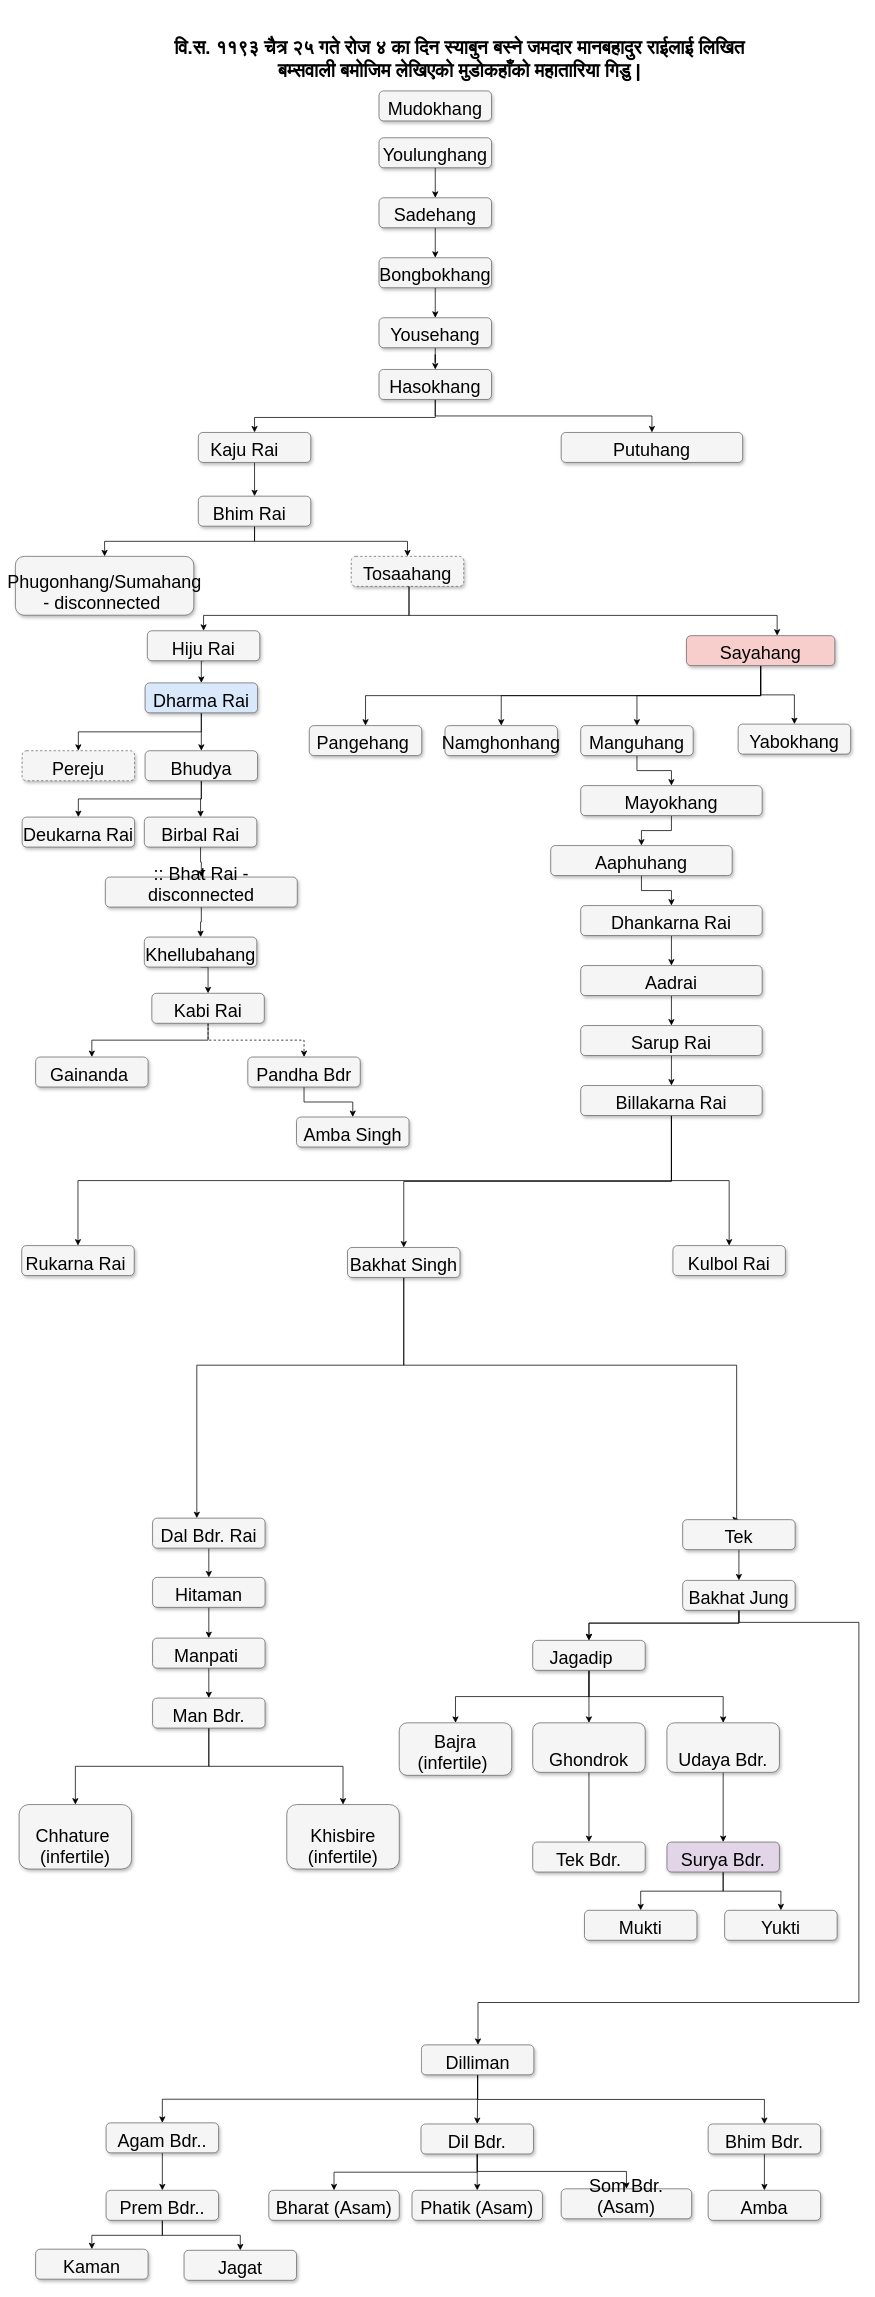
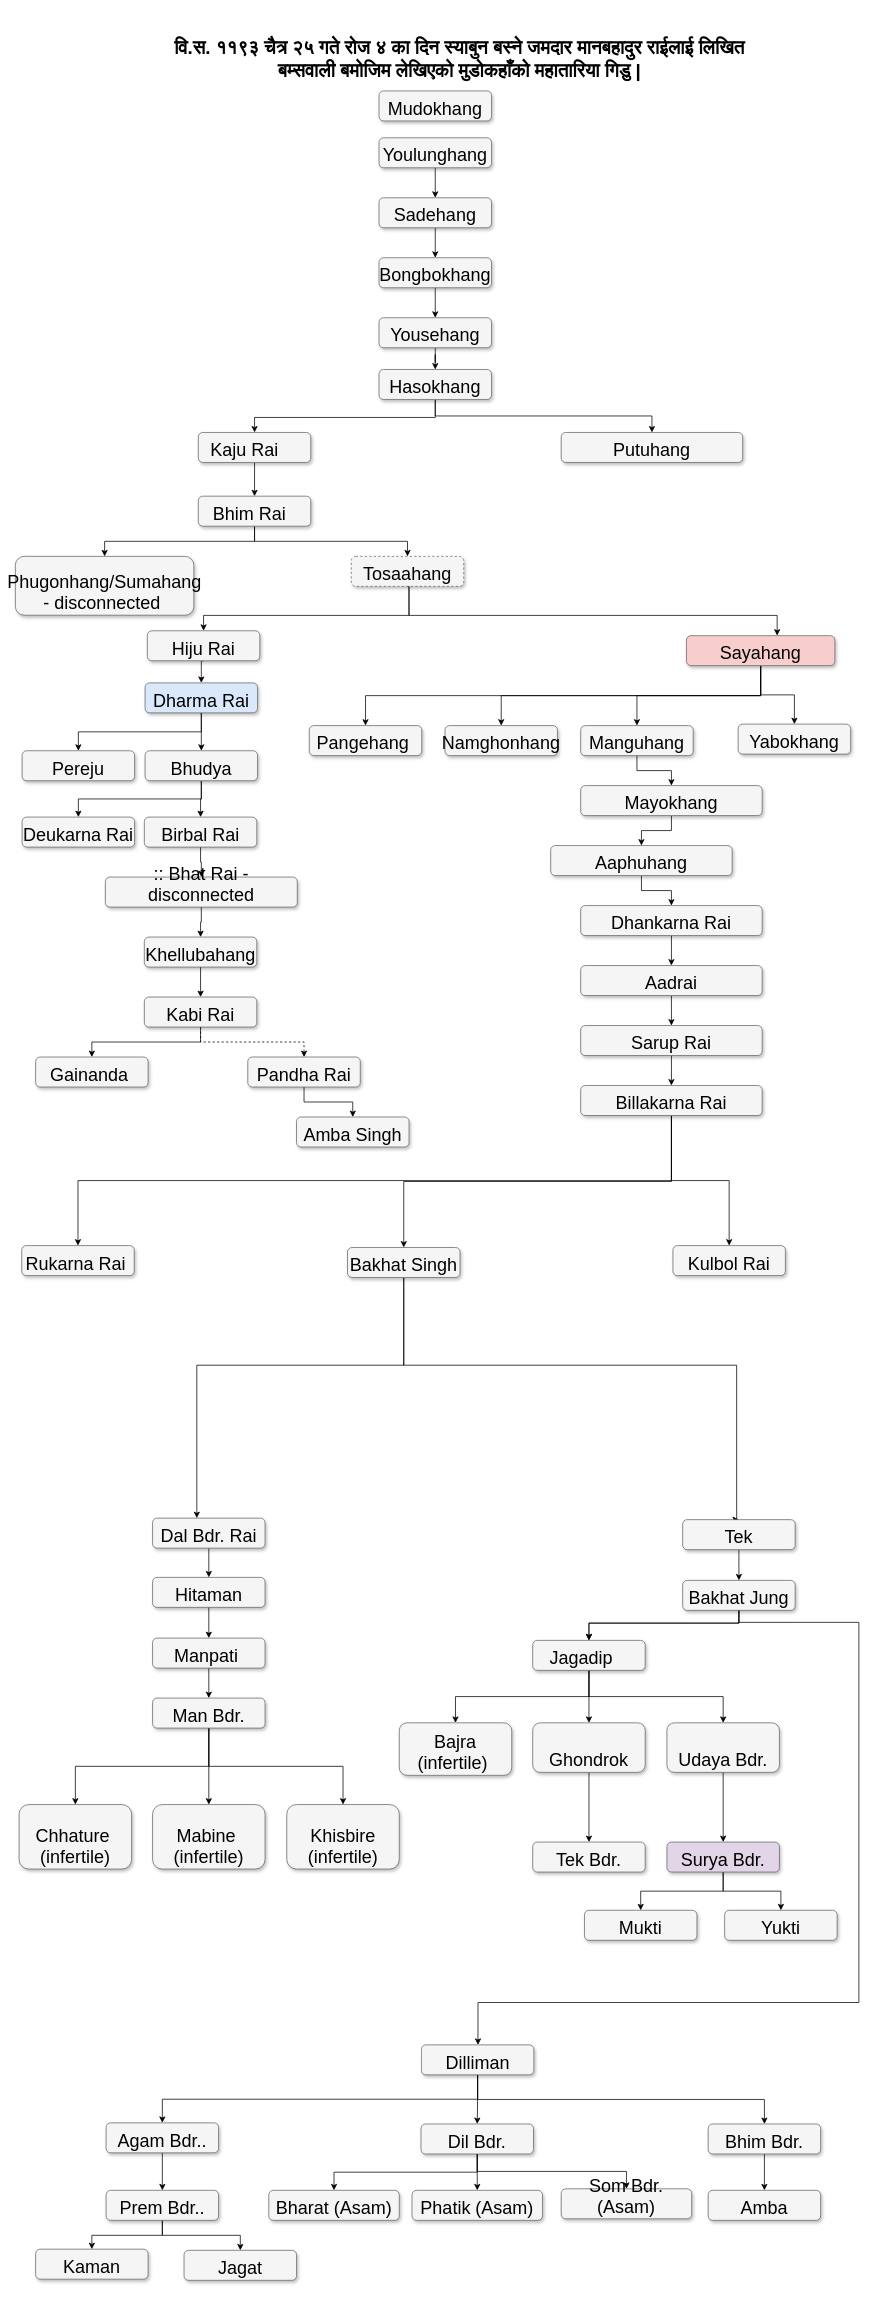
(78, 766) -> (78, 766)
(208, 1008) -> (201, 1012)
(304, 1074) -> (304, 1074)
none -> (209, 1784)
none -> (209, 1837)
